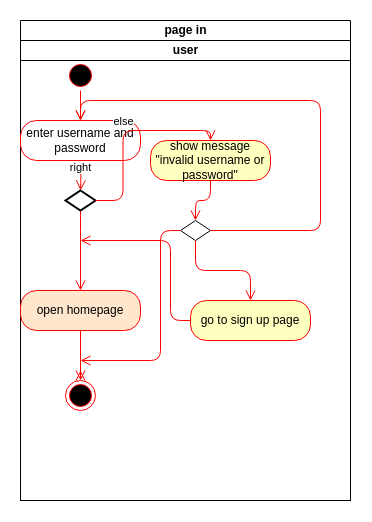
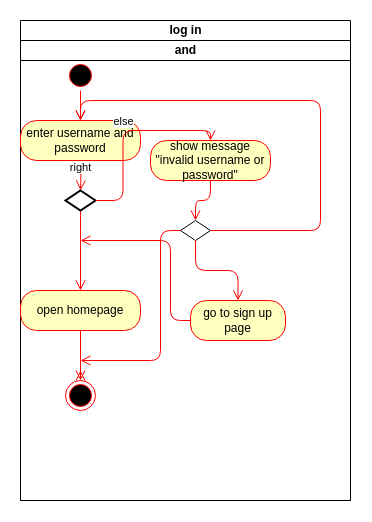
(186, 31) -> (186, 31)
(186, 51) -> (186, 51)
(81, 141) -> (81, 141)
(81, 311) -> (81, 311)
(251, 321) -> (238, 321)
